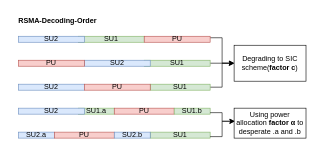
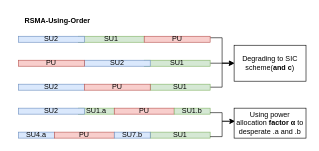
(58, 21) -> (58, 21)
(270, 63) -> (270, 63)
(36, 135) -> (36, 135)
(132, 135) -> (132, 135)
